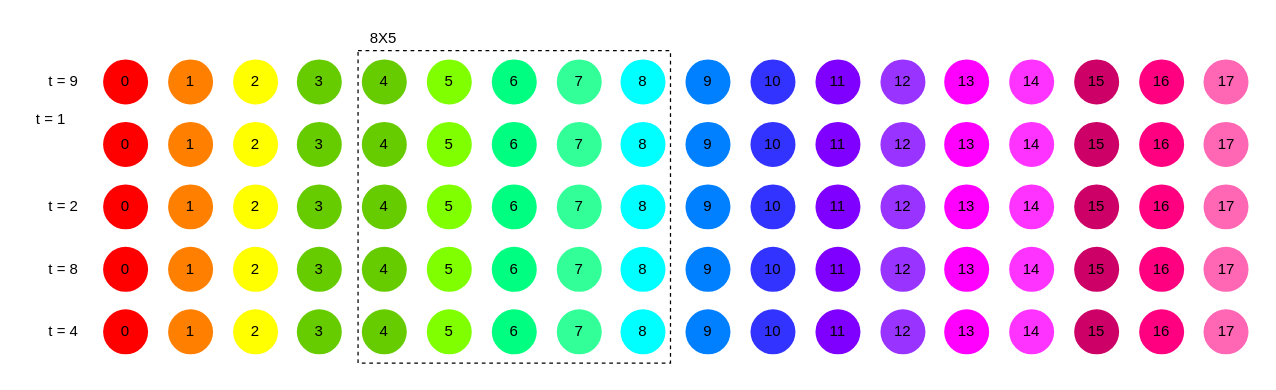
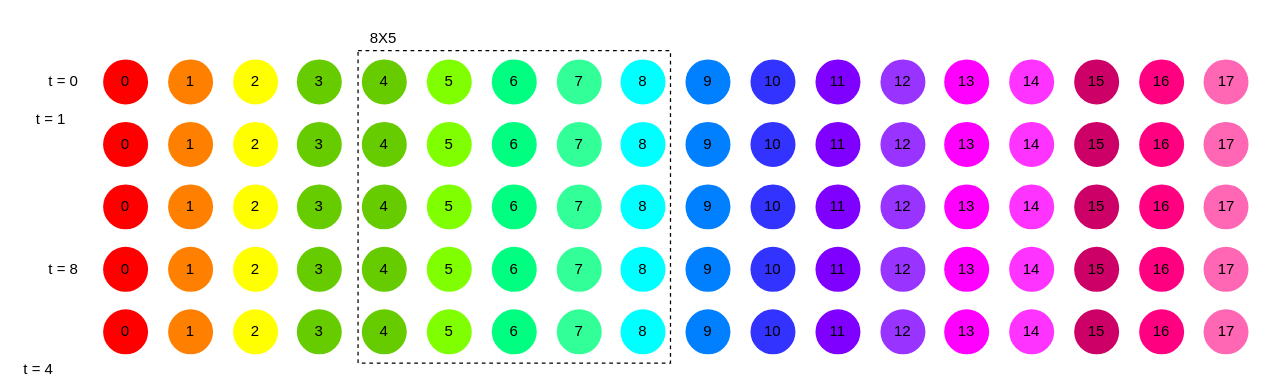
(64, 82) -> (64, 82)
(63, 207) -> none
(63, 332) -> (38, 369)
